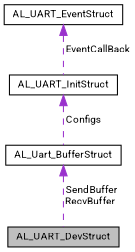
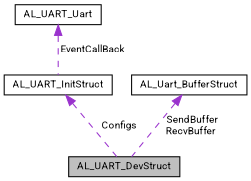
(63, 15) -> (58, 15)
(63, 125) -> (95, 130)
